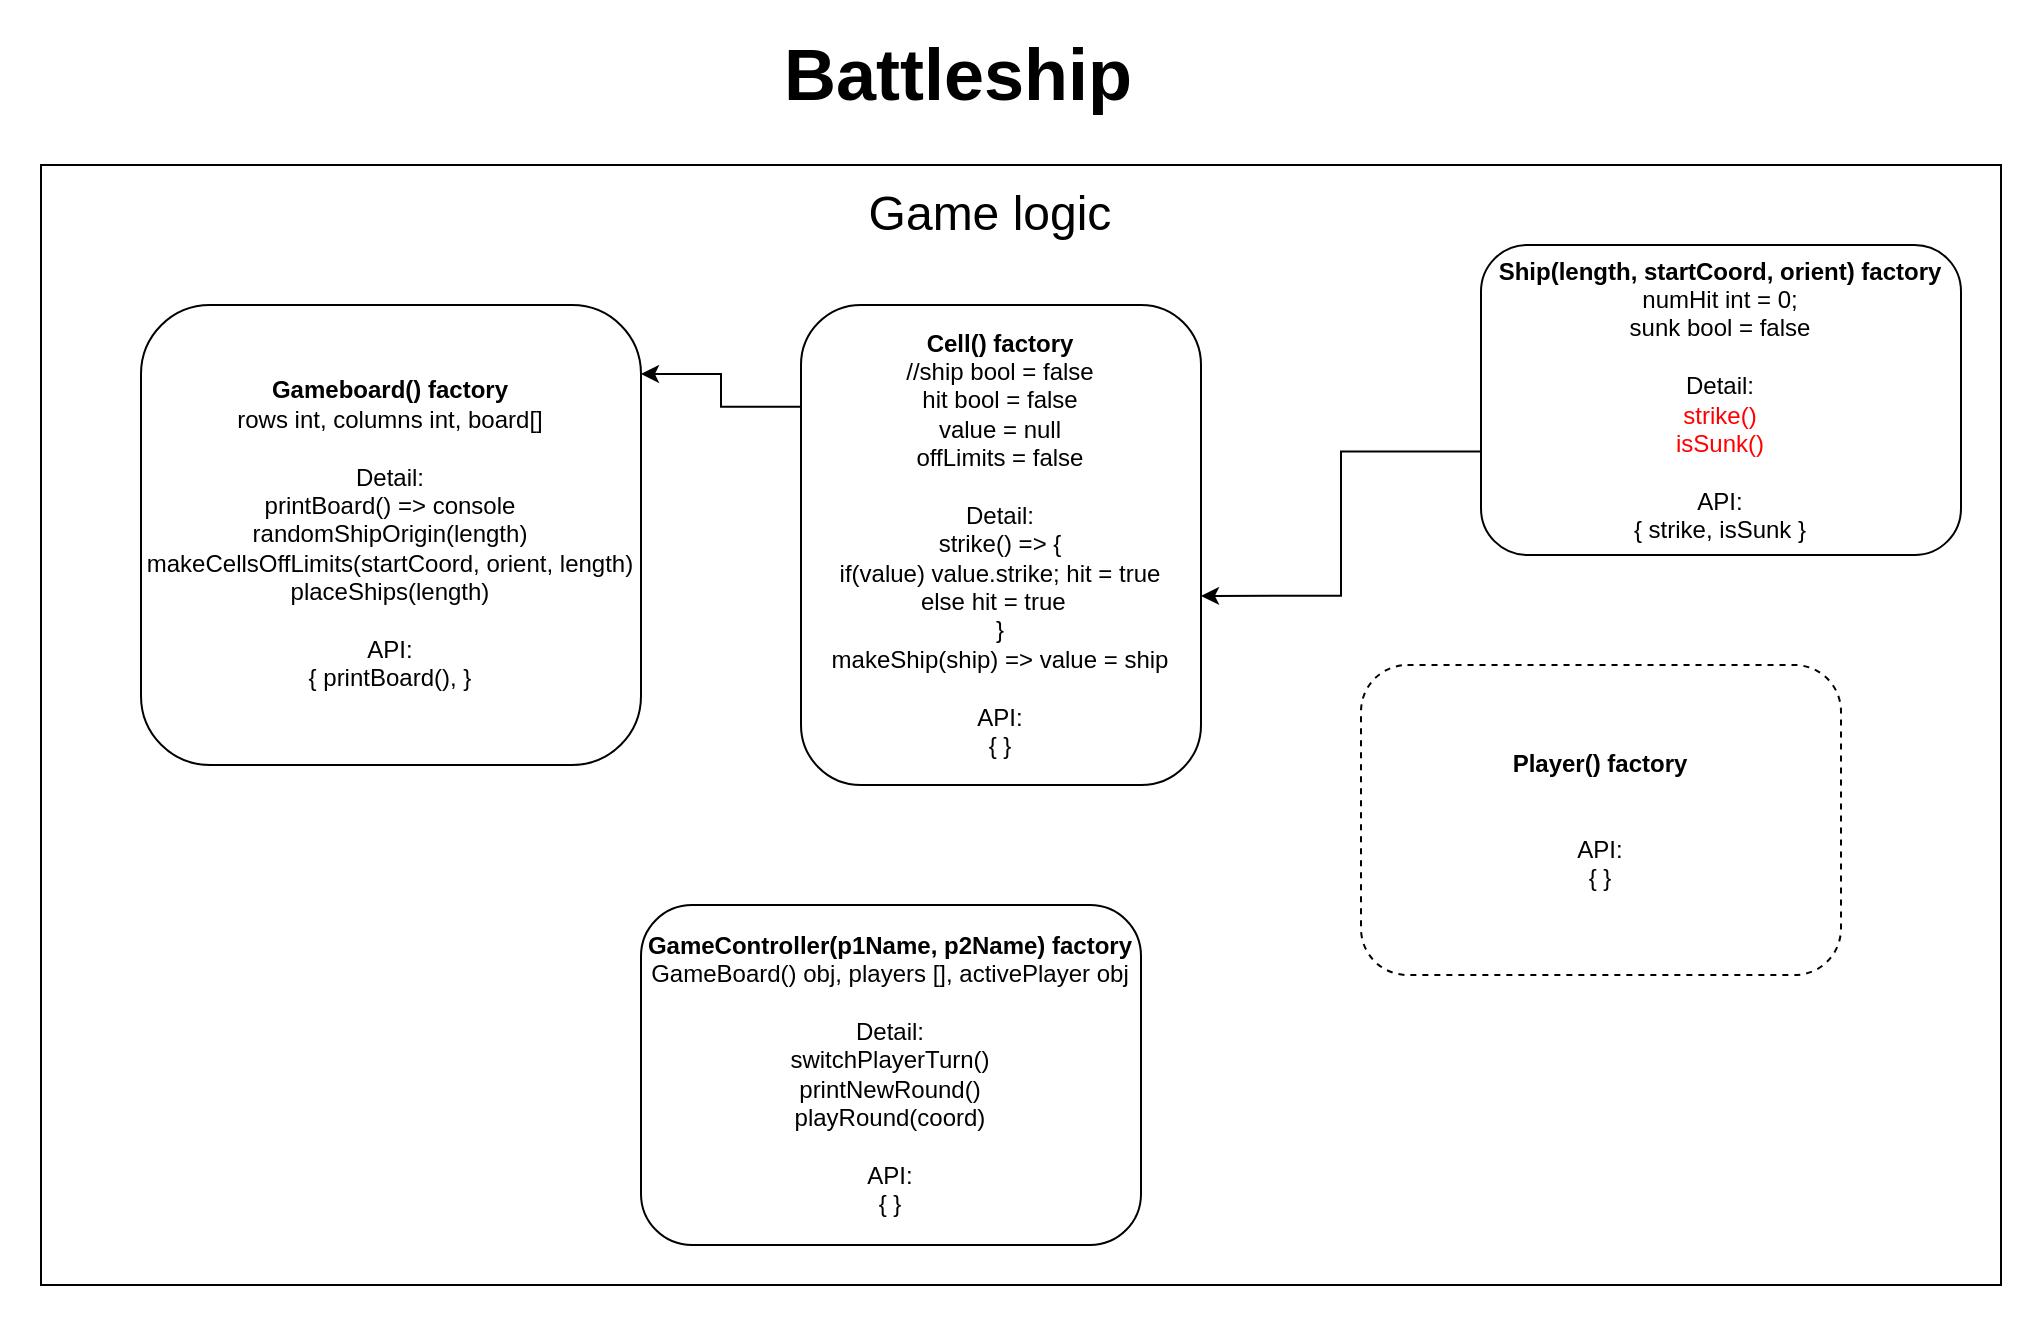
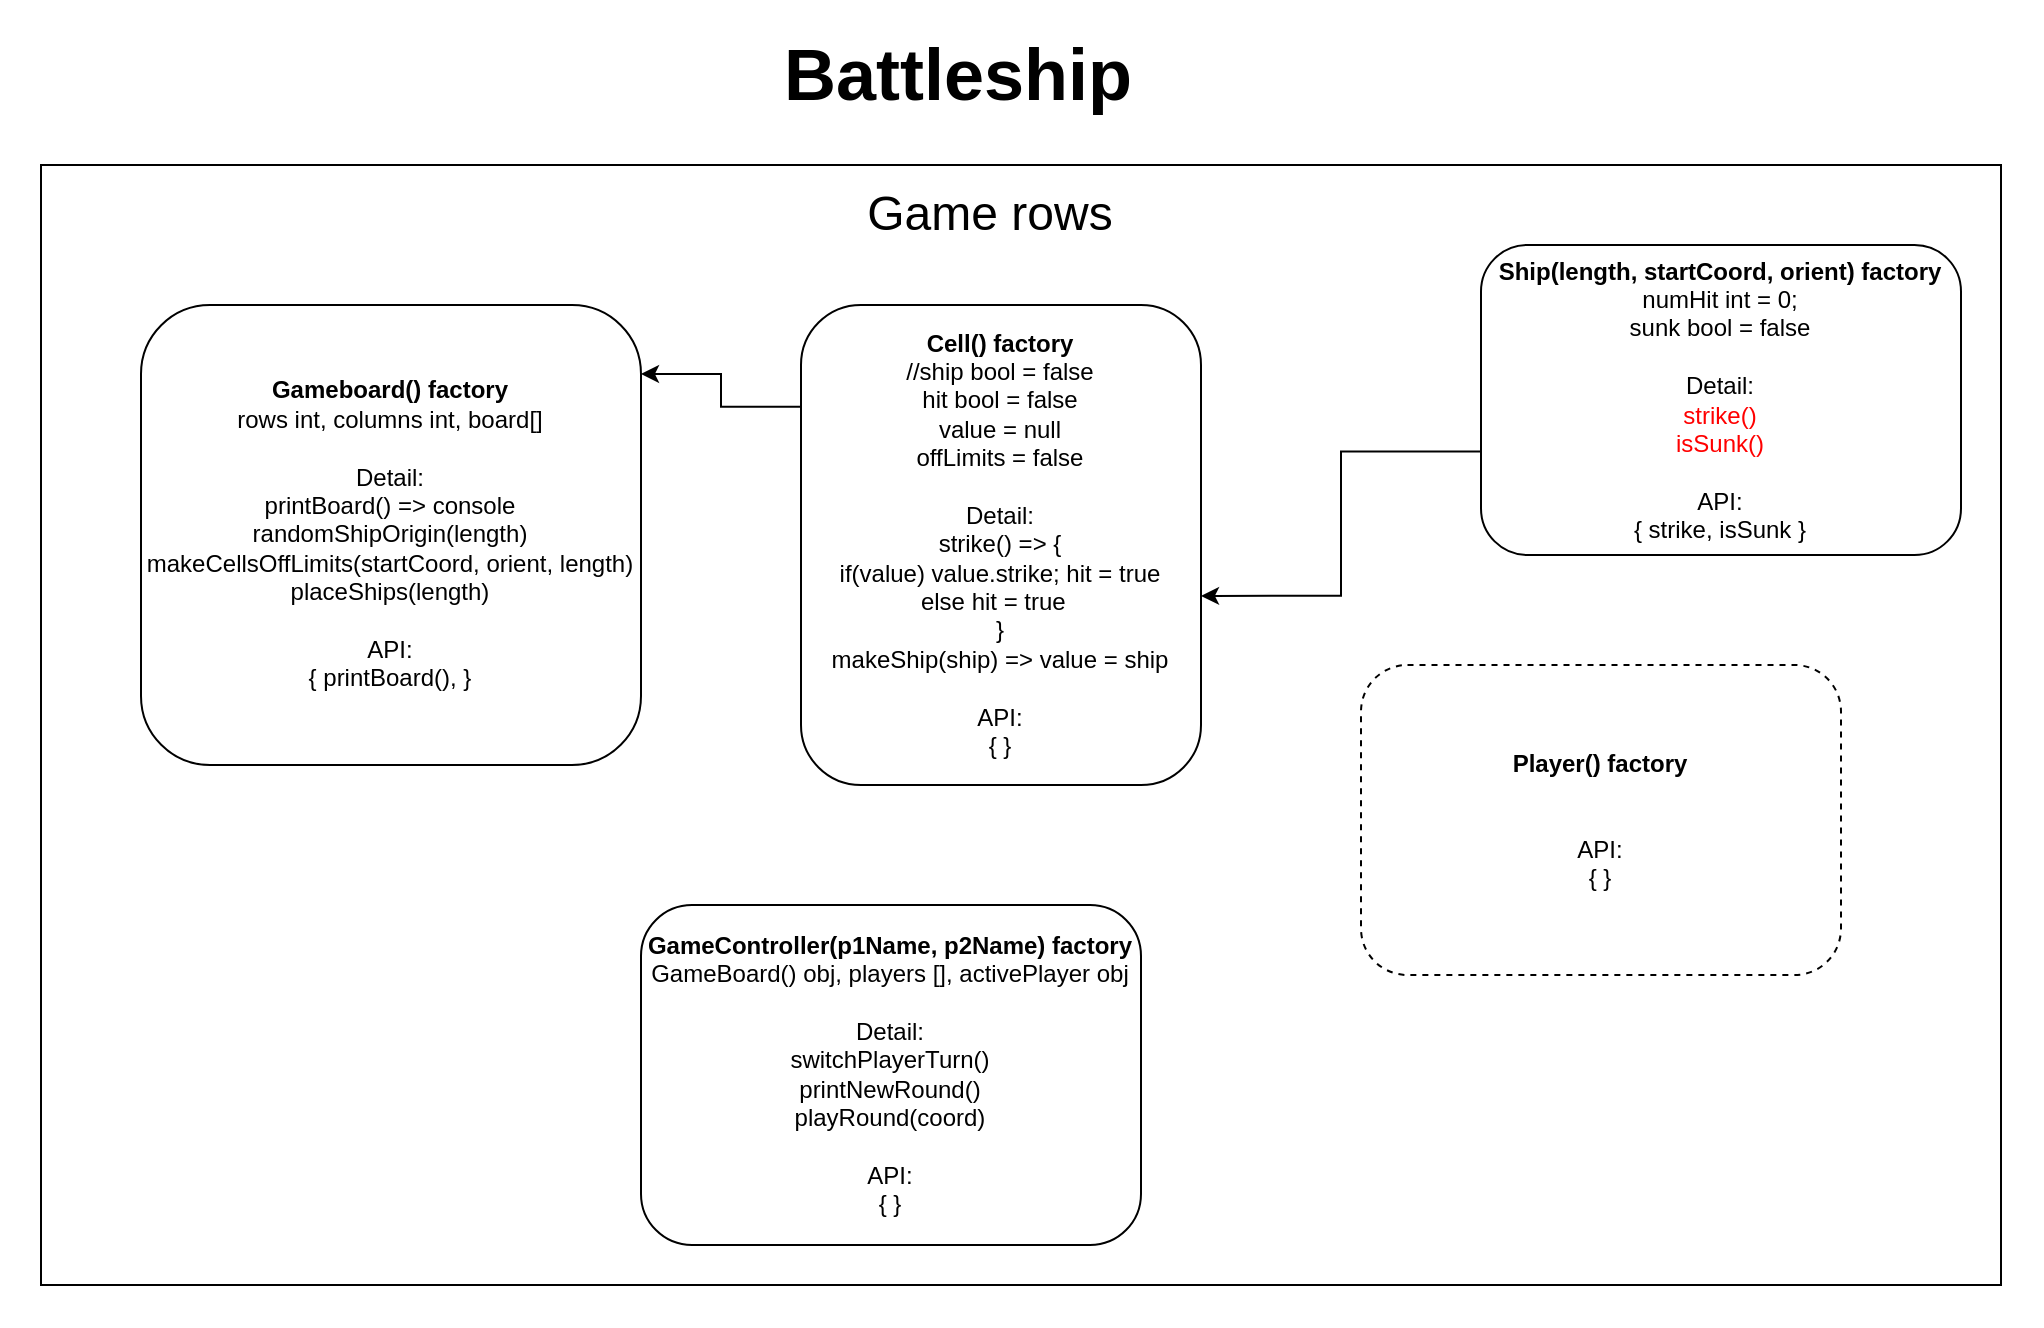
(991, 215) -> (991, 215)
